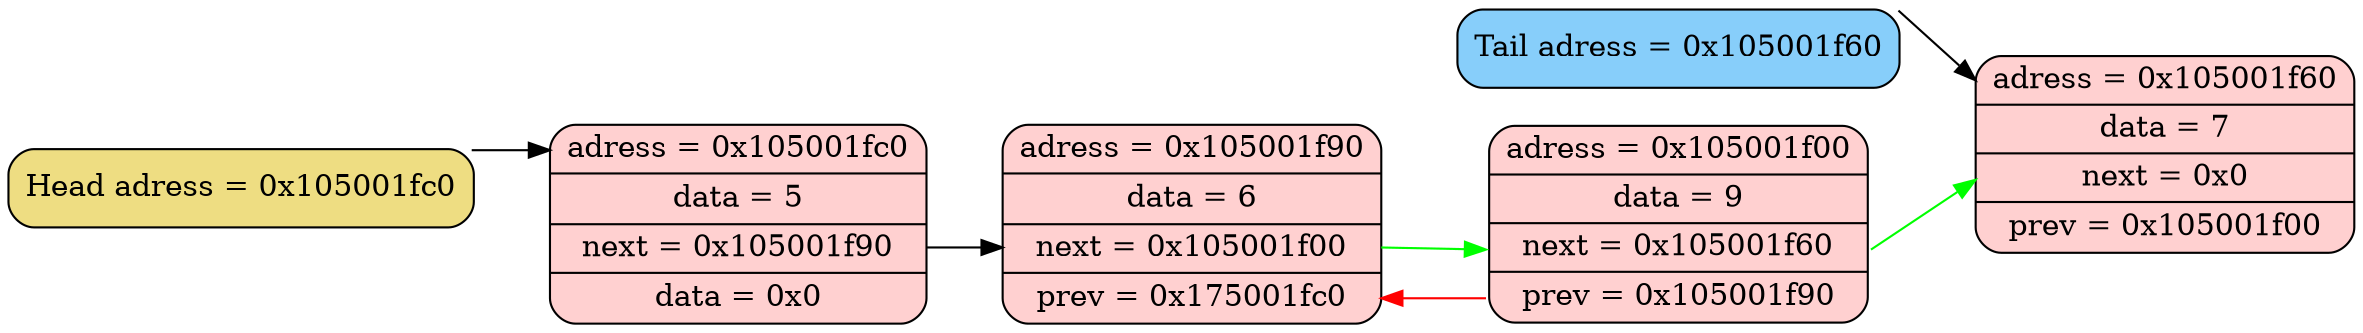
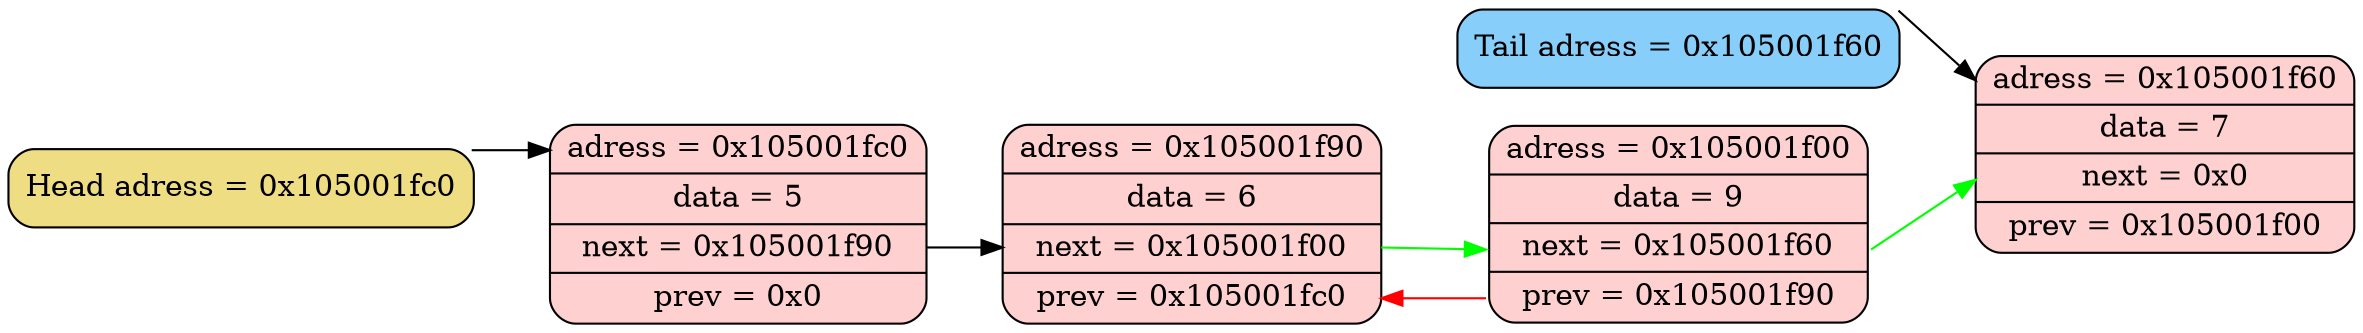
(738, 297) -> (738, 297)
(1192, 297) -> (1192, 297)
